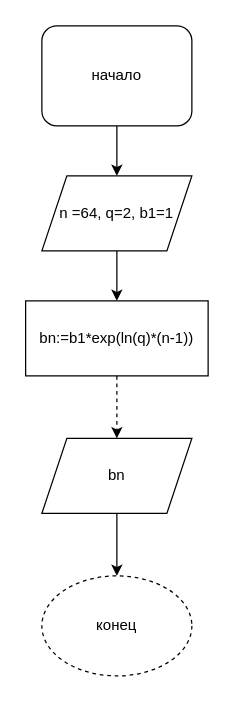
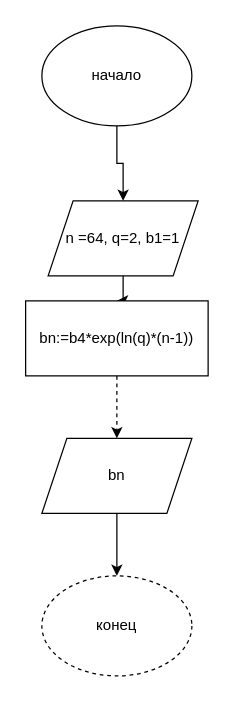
(117, 76) -> (117, 76)
(117, 213) -> (123, 238)
(117, 338) -> (117, 338)
